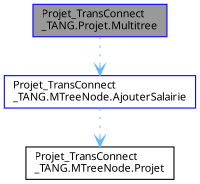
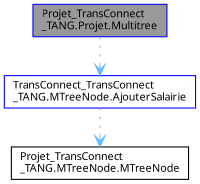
(100, 92) -> (100, 92)
(100, 163) -> (100, 163)
